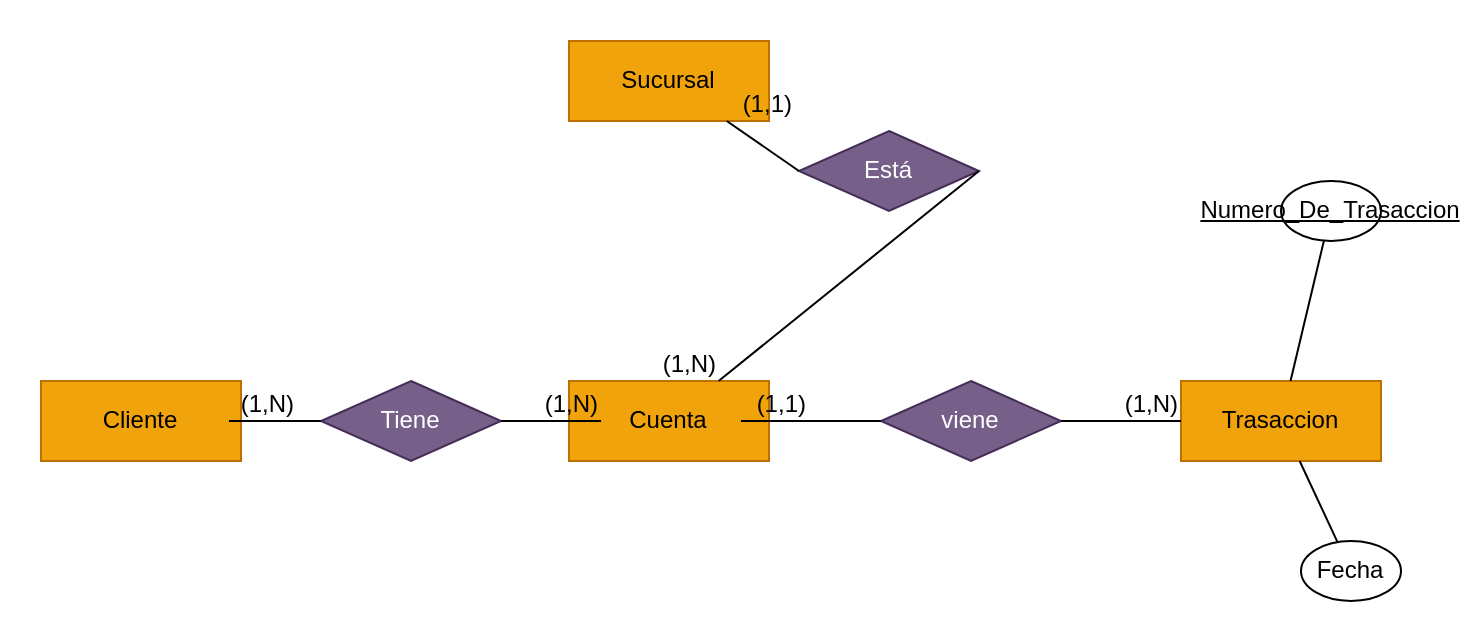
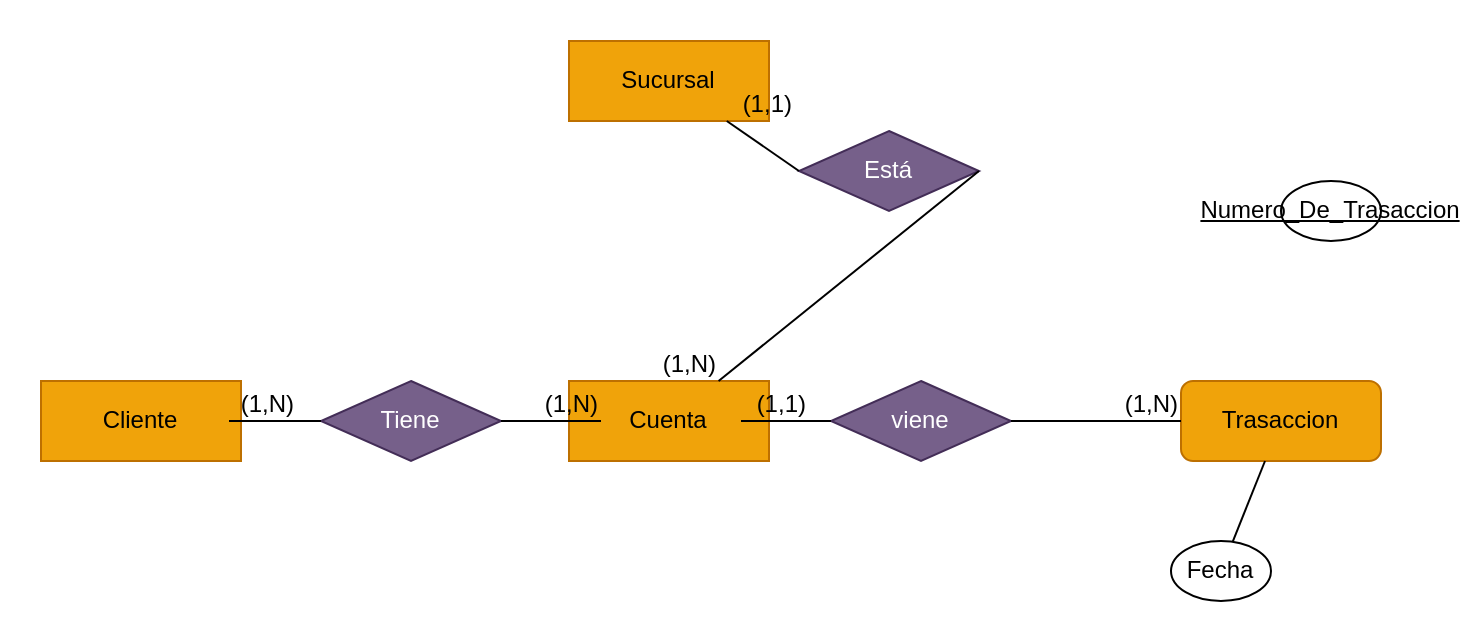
(1307, 311) -> none
(971, 421) -> (921, 421)
(1281, 421) -> (1281, 421)
(1351, 571) -> (1221, 571)
